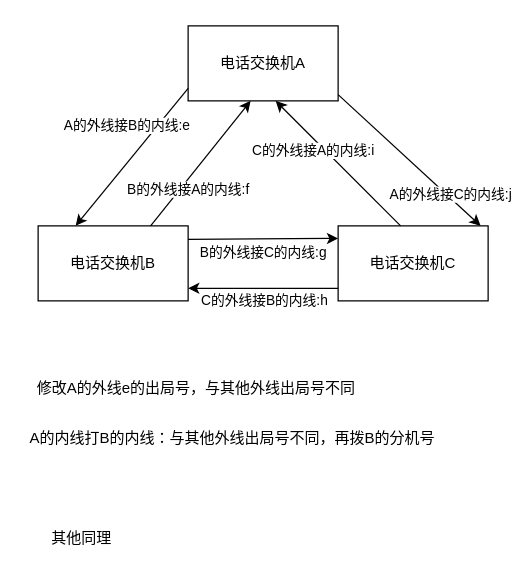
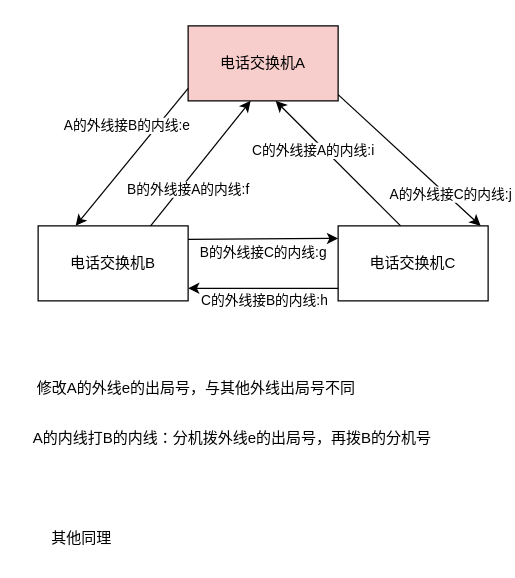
(263, 63) -> (263, 63)
(233, 438) -> (233, 438)
